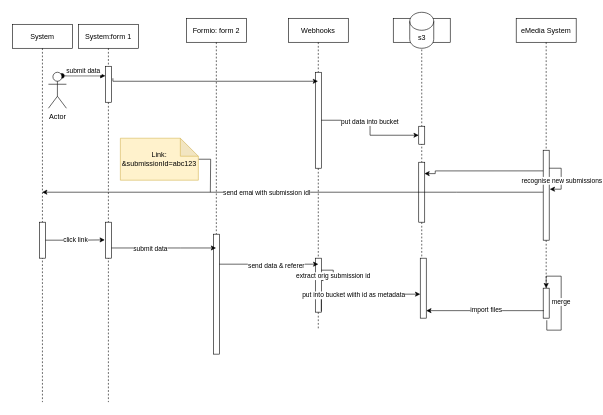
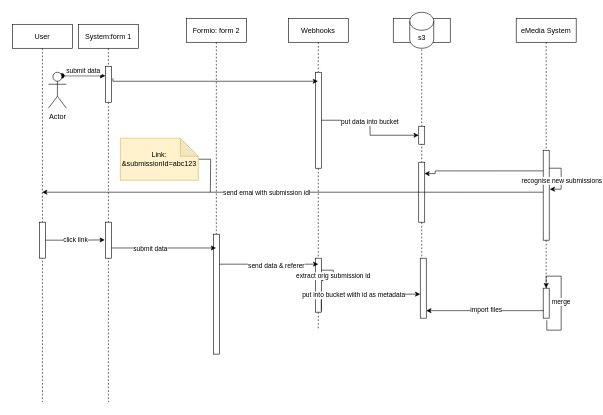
(42, 37) -> (42, 37)
